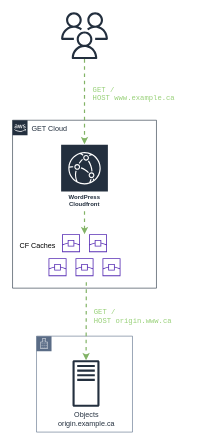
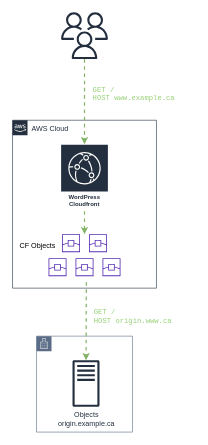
(48, 129) -> (48, 129)
(37, 246) -> (39, 246)
